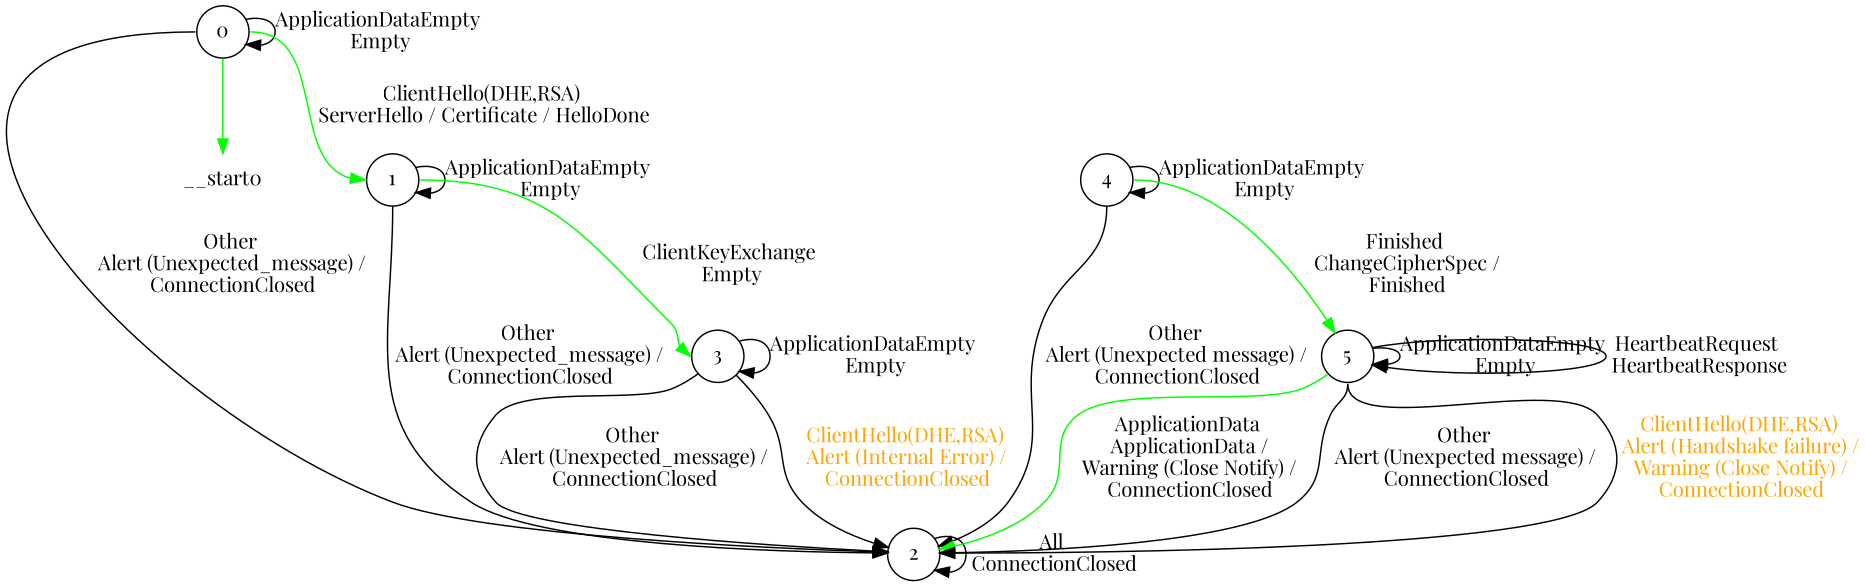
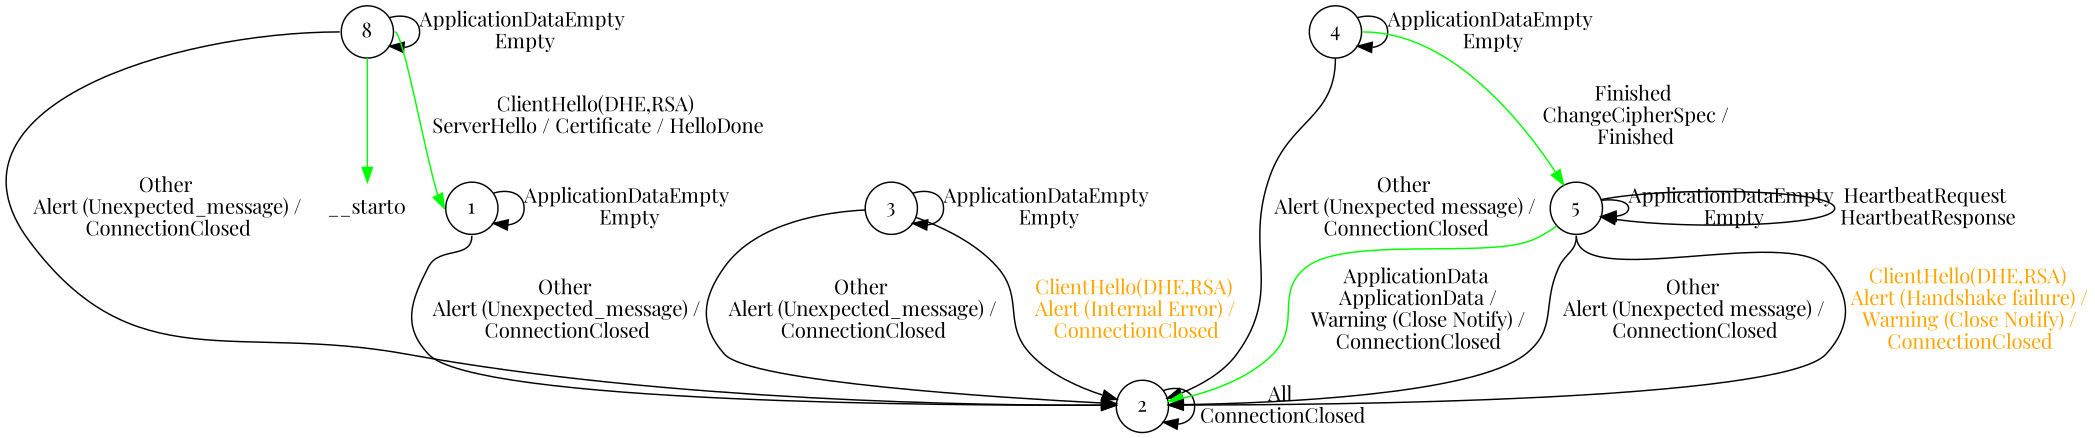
(223, 32) -> (367, 32)
(572, 228) -> none
